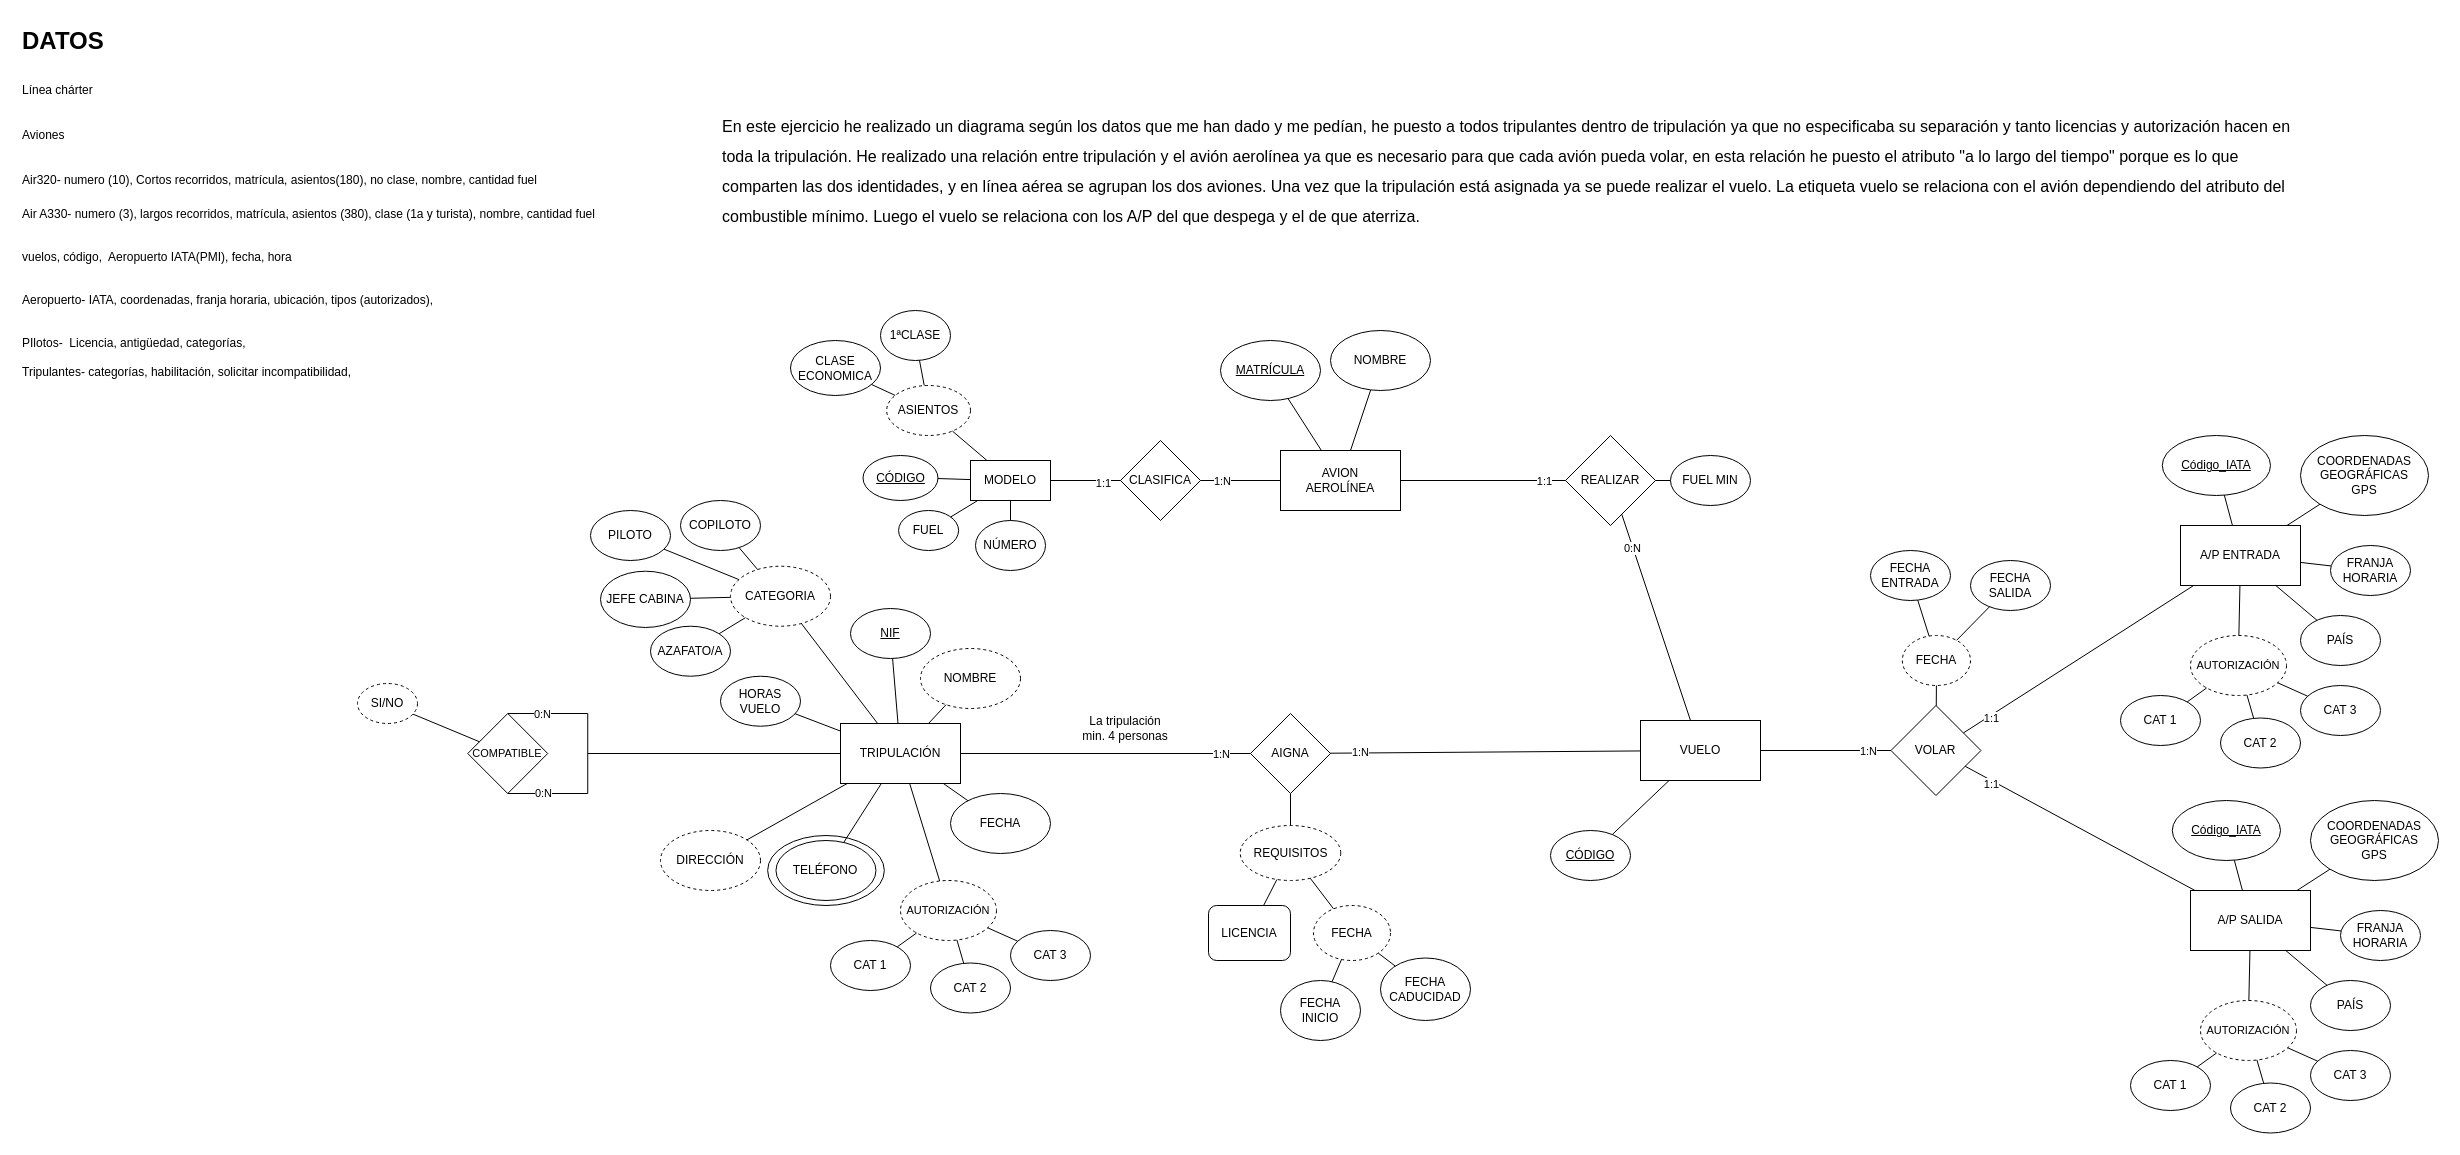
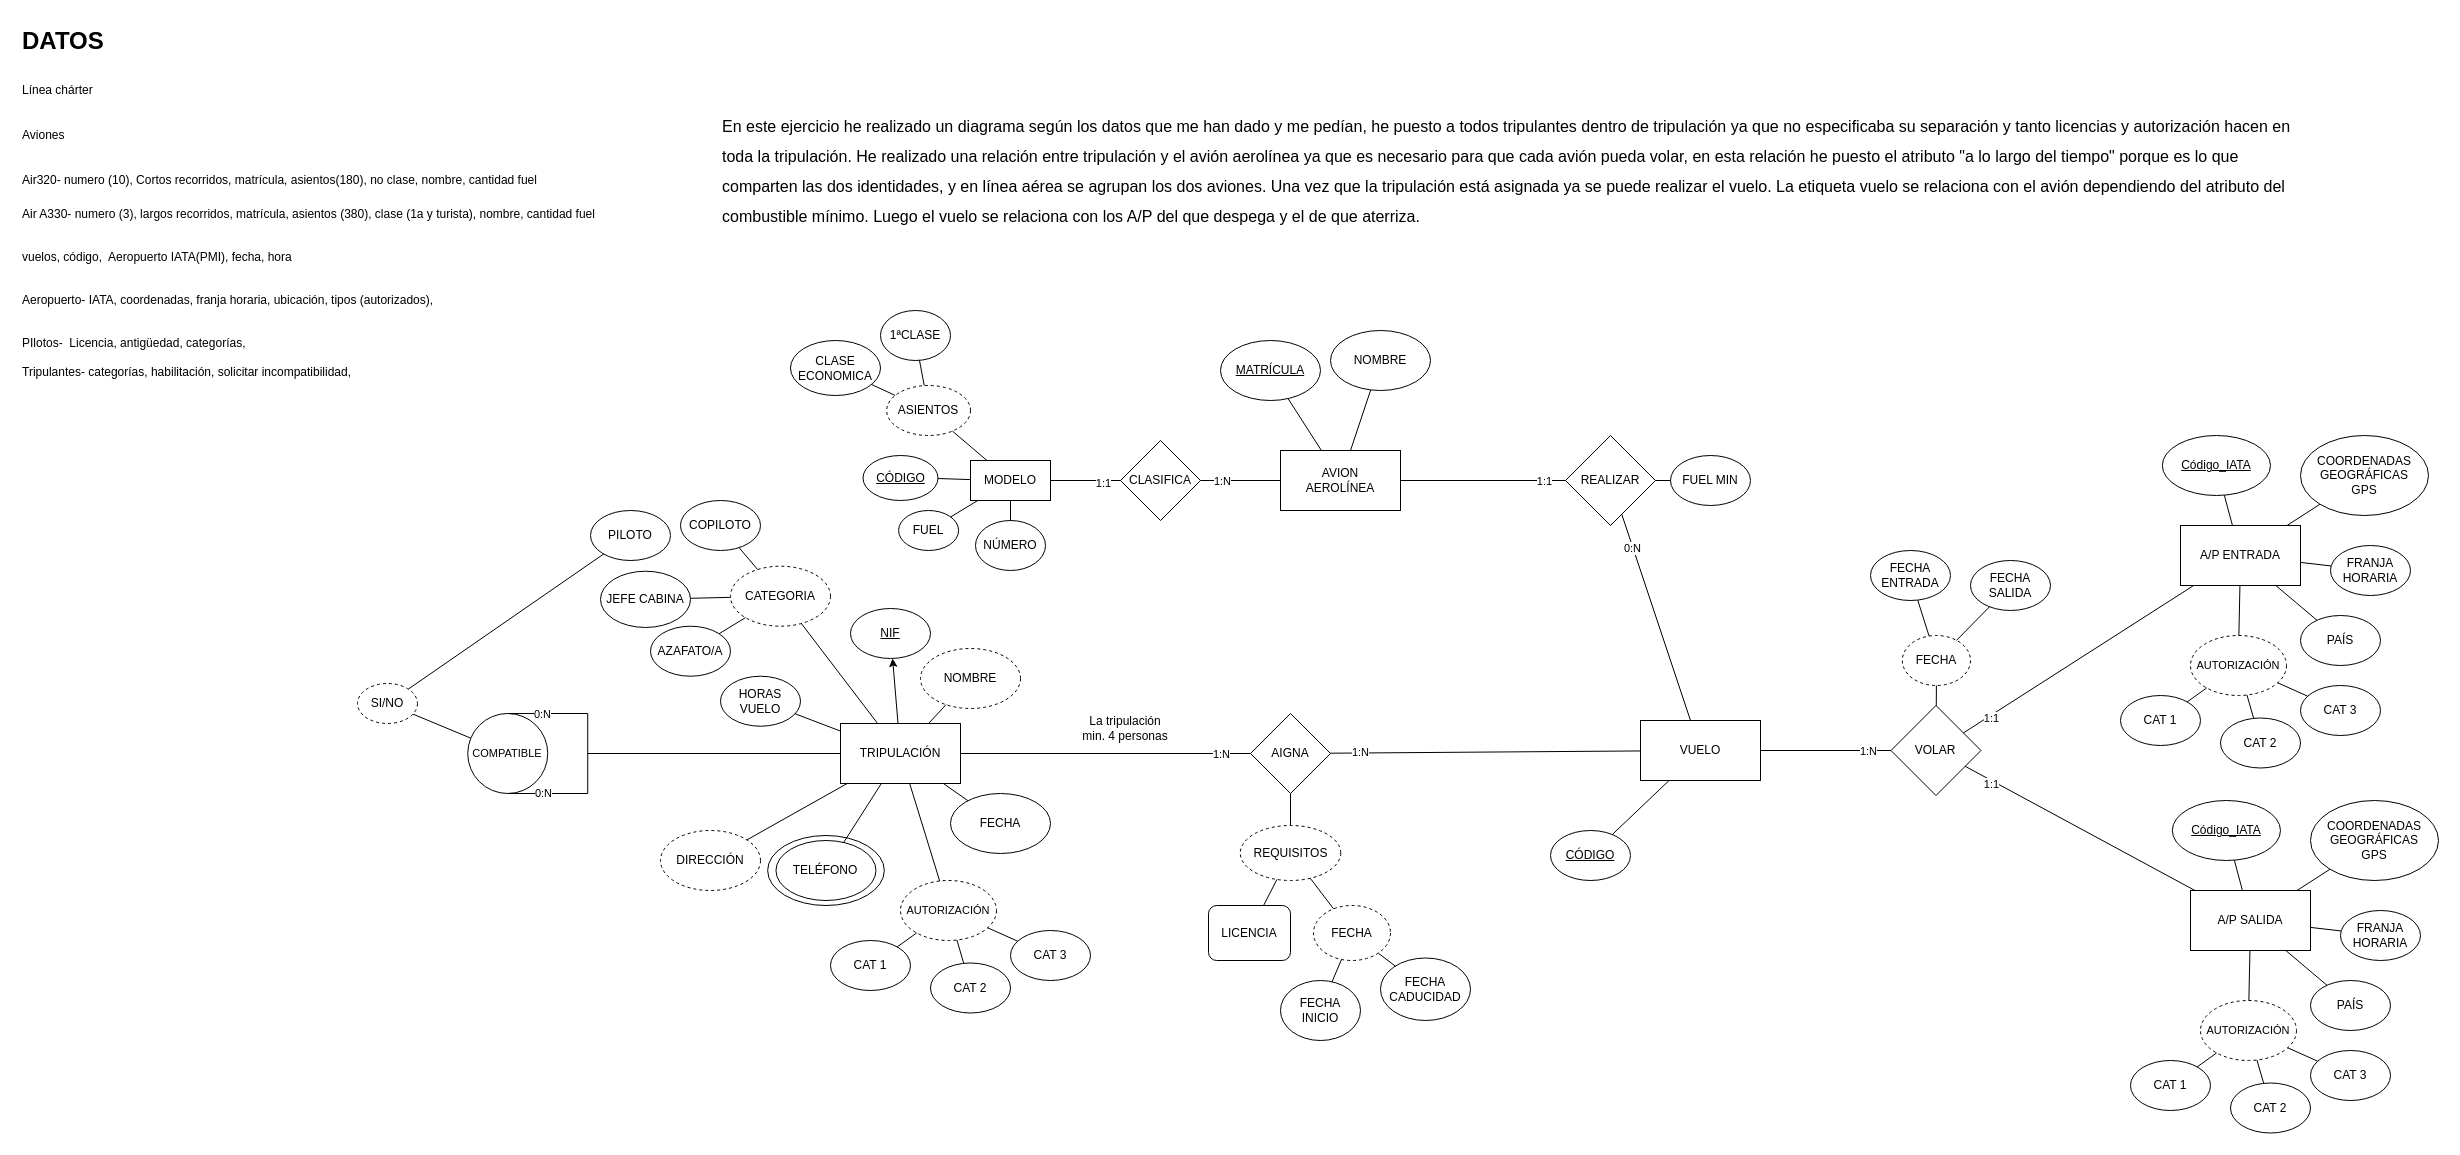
(701, 564) -> (506, 621)
(893, 663) -> (893, 666)
(508, 754) -> (508, 754)
